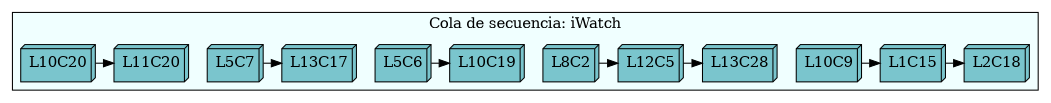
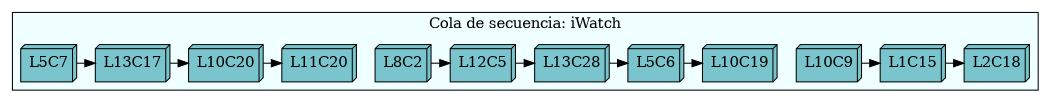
none -> (174, 63)
none -> (613, 63)
